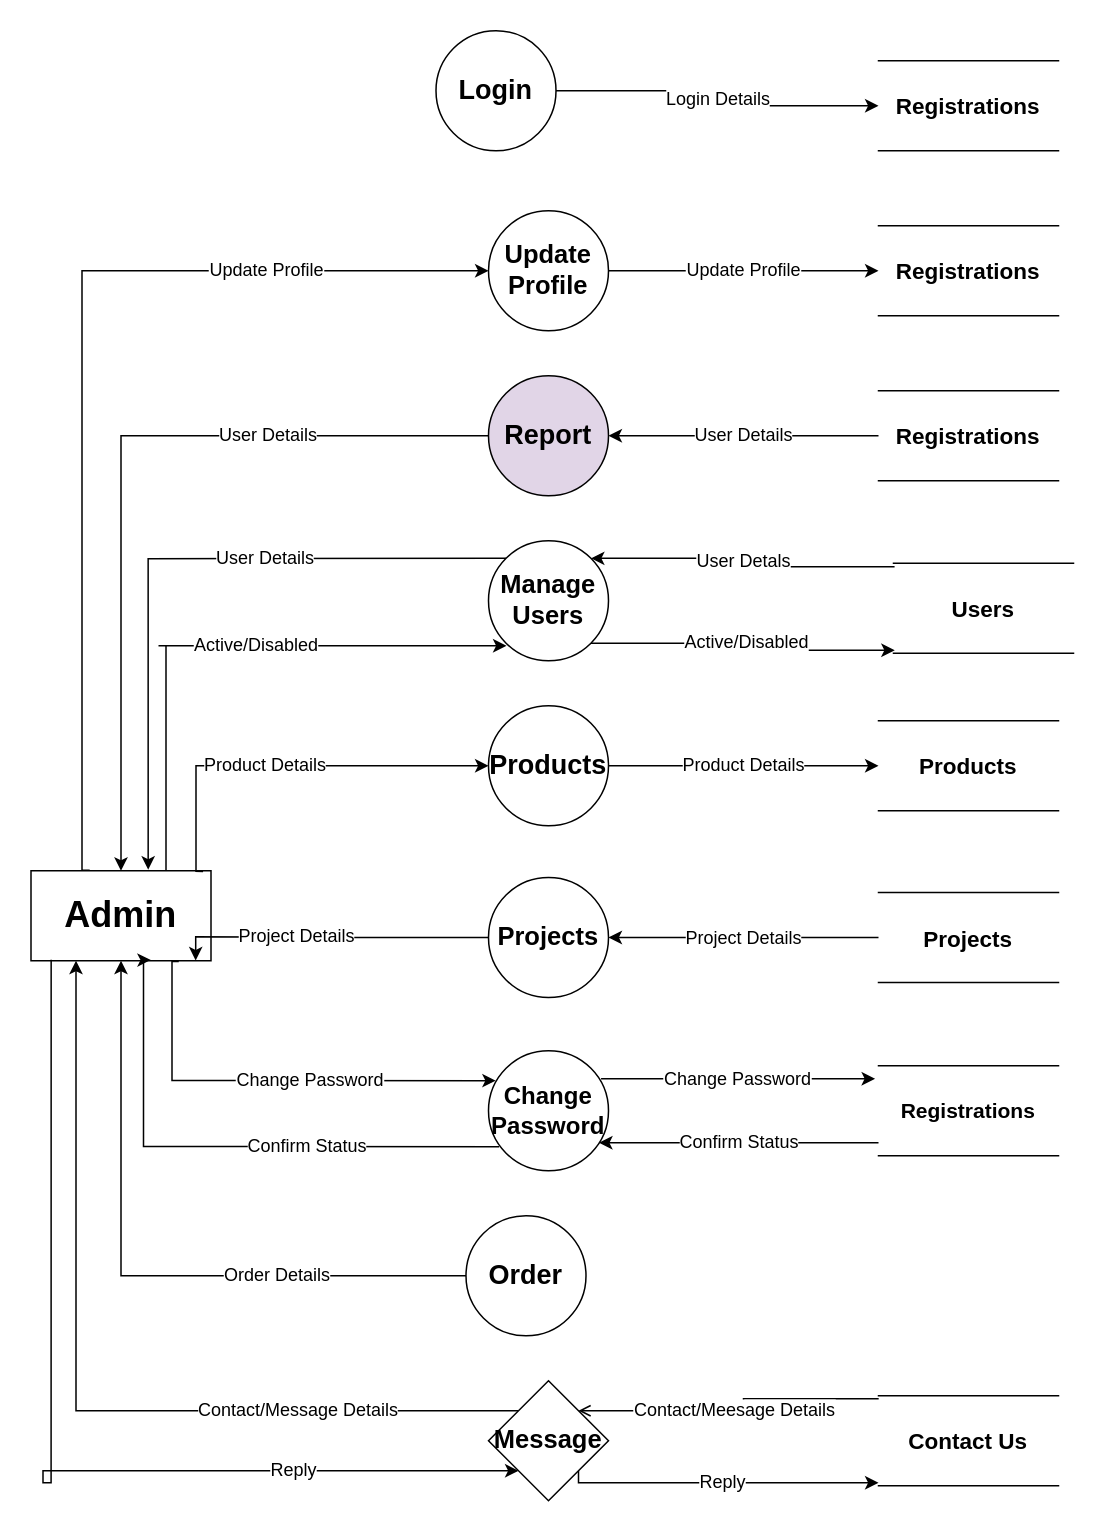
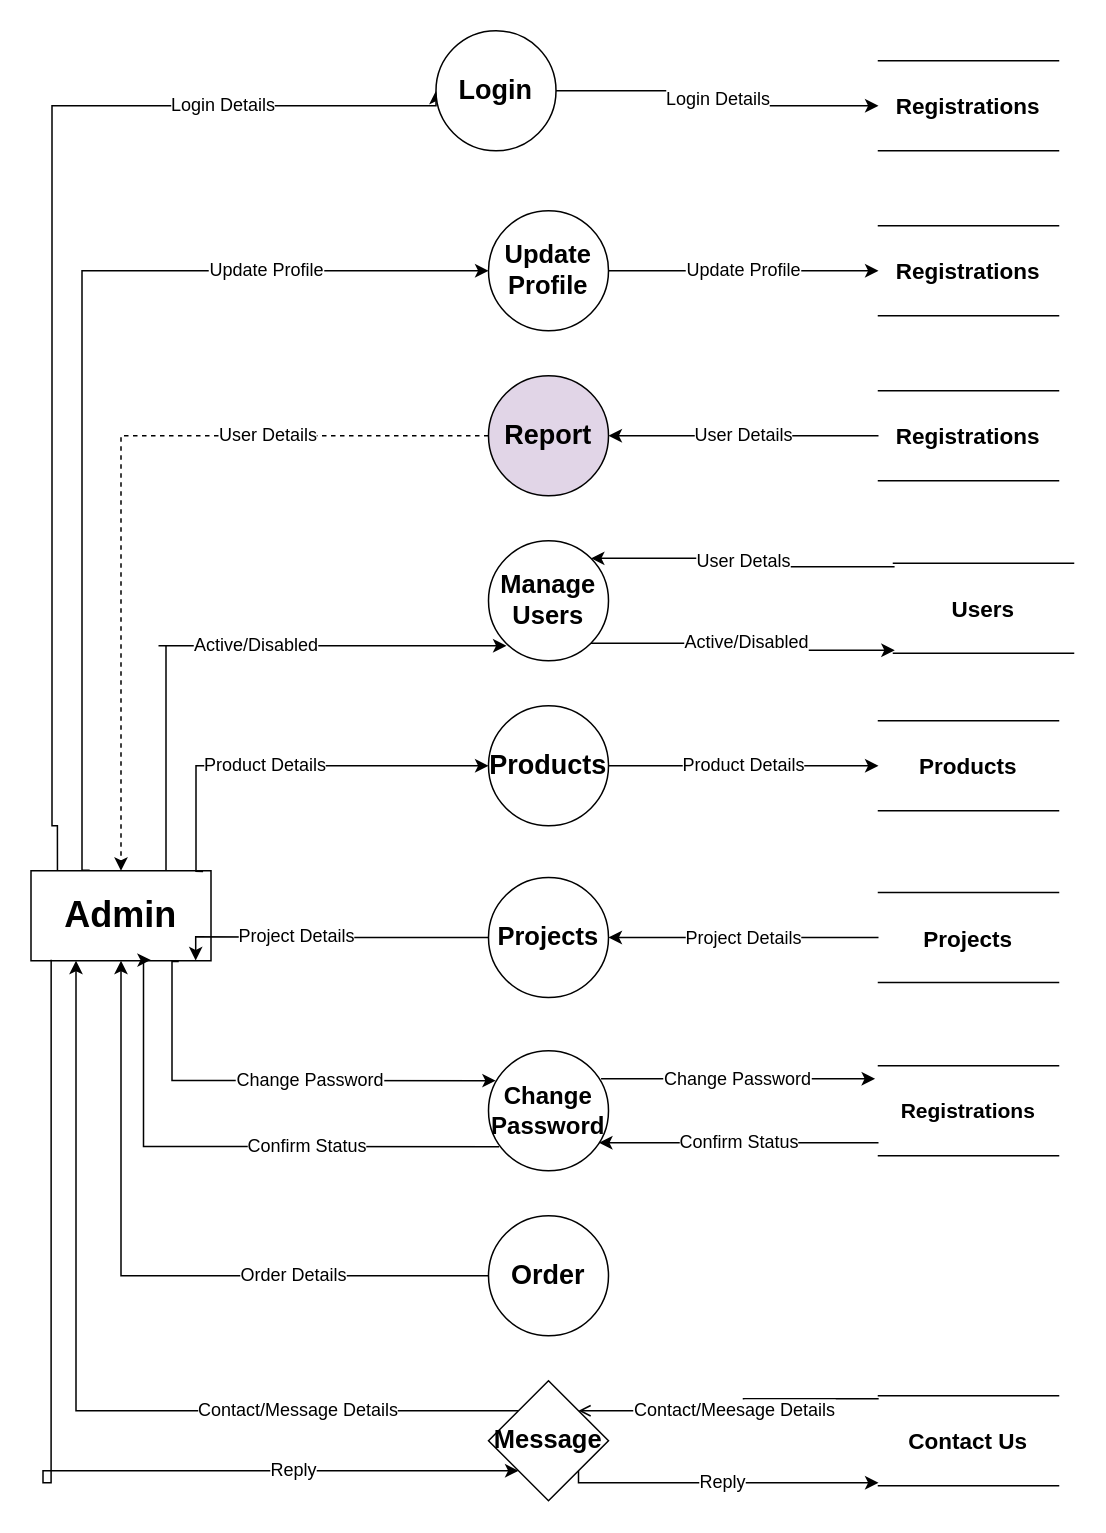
none -> (52, 297)
(176, 559) -> none
(121, 600) -> (121, 600)
(526, 1276) -> (548, 1276)
